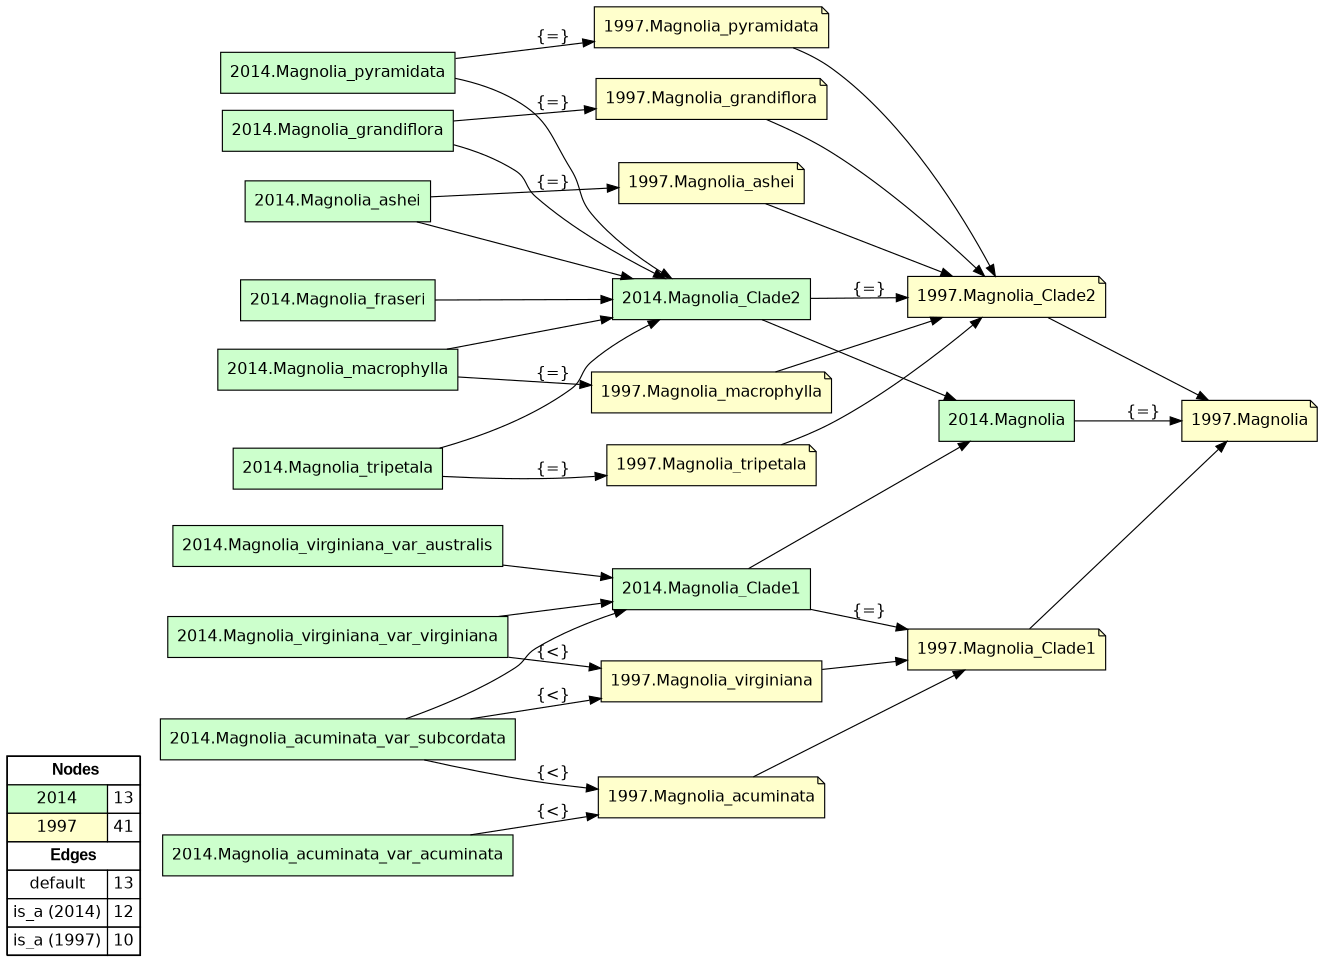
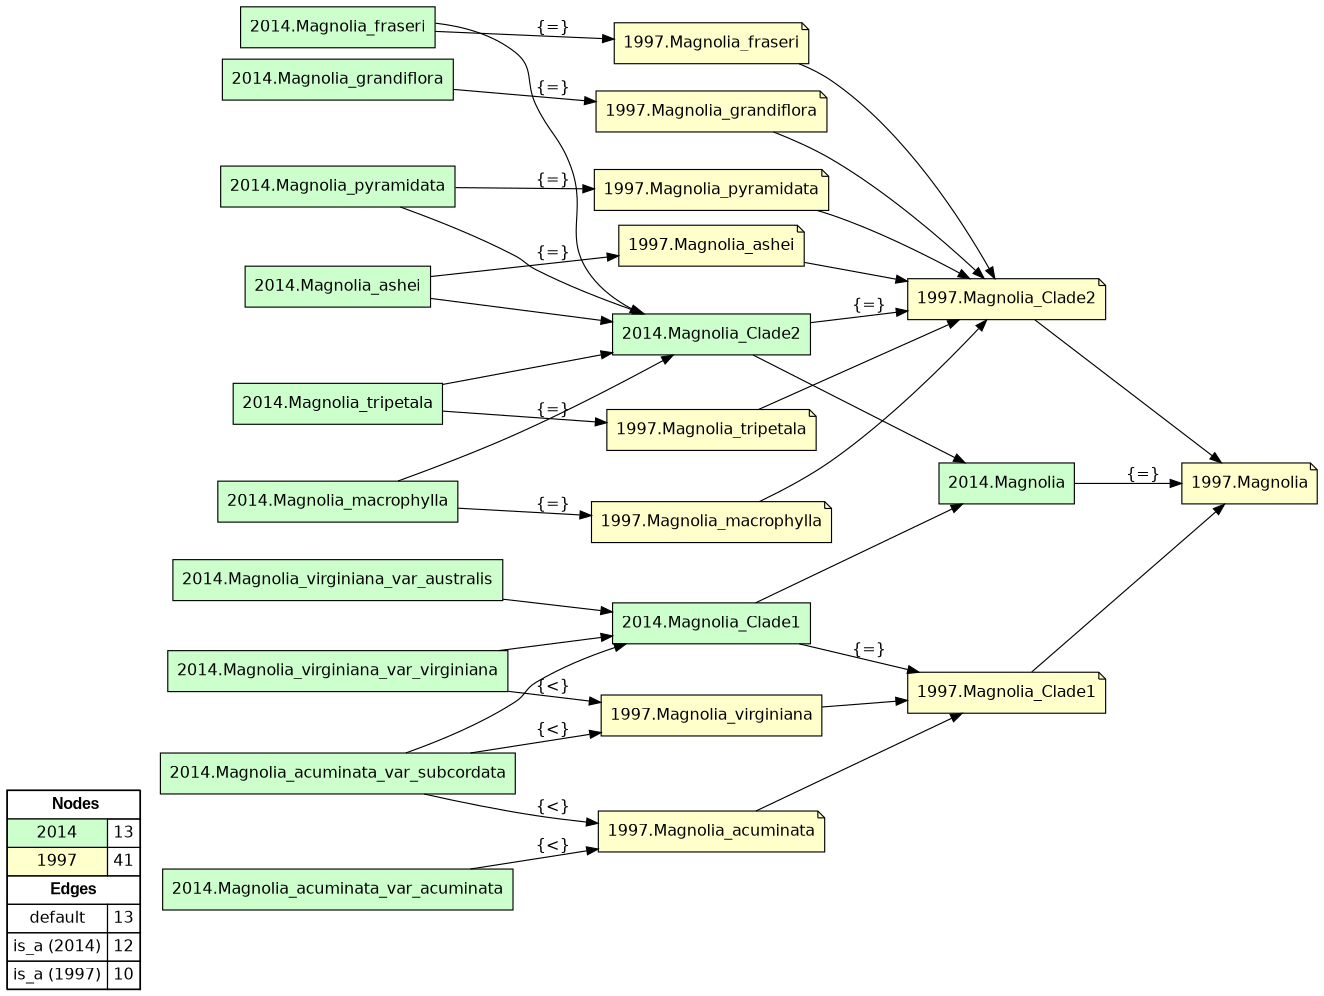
none -> (712, 43)
(552, 210) -> none
